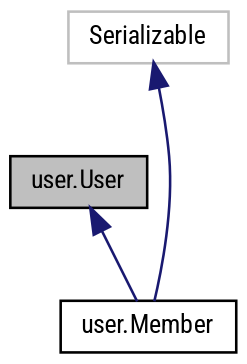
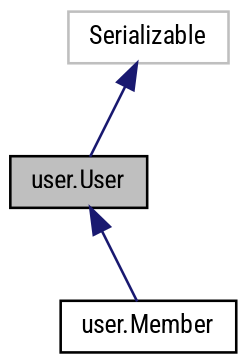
(170, 195) -> (108, 122)
